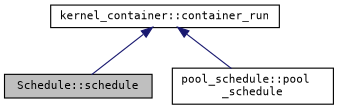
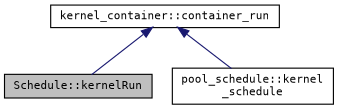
(78, 86) -> (78, 86)
(253, 86) -> (253, 86)
